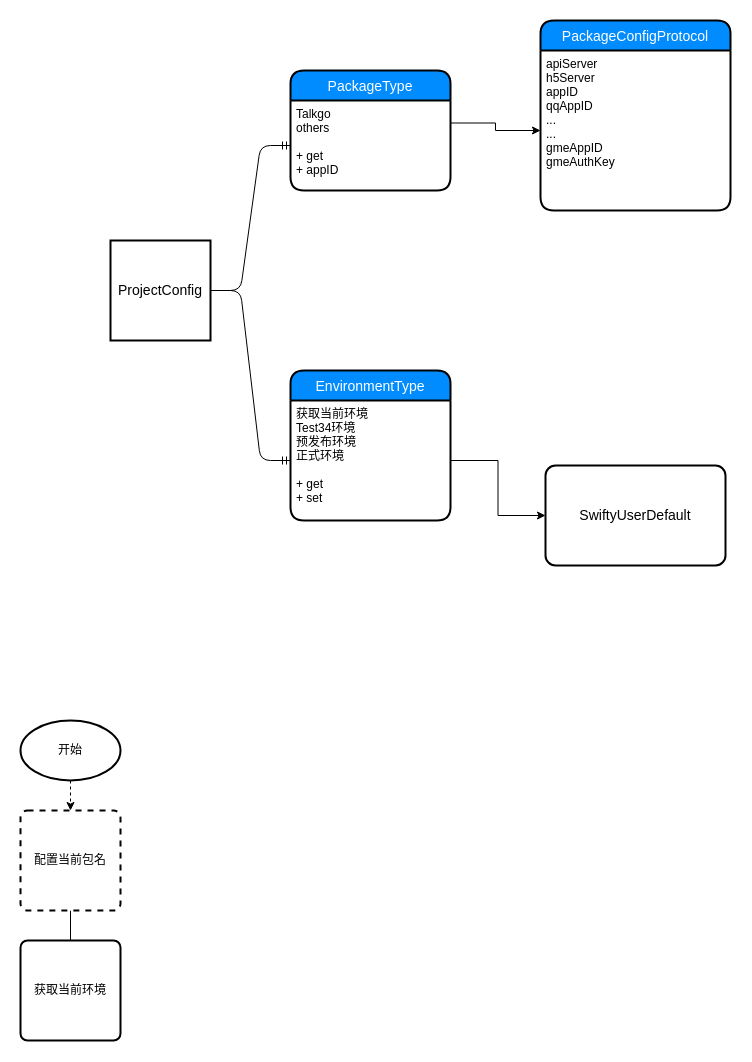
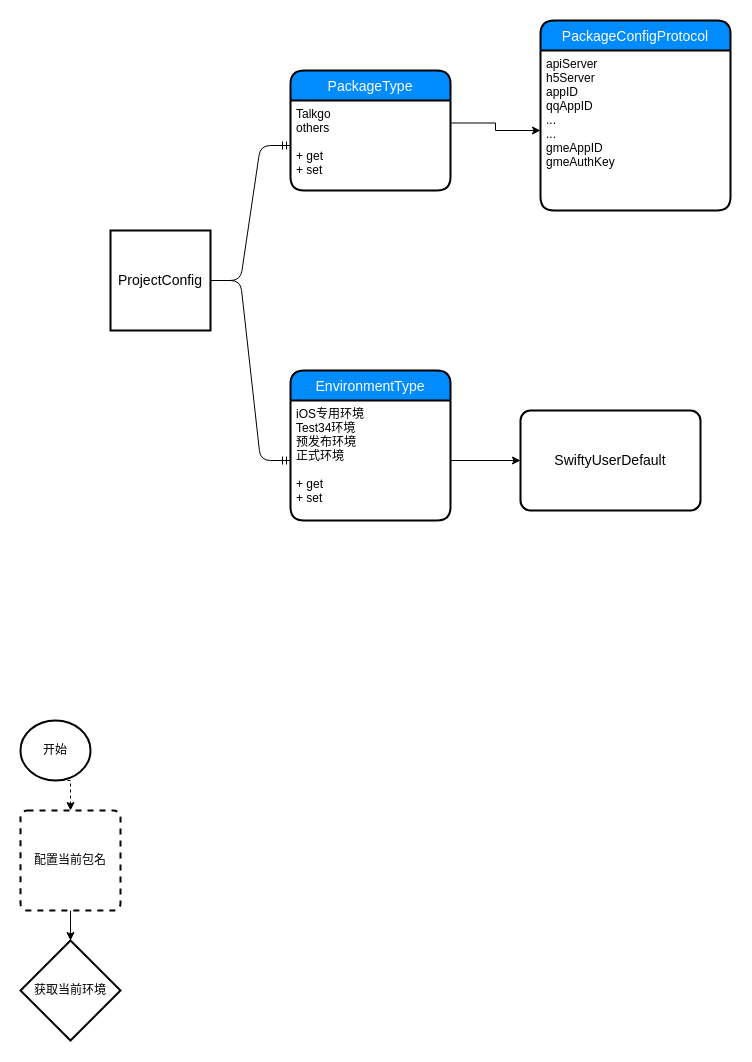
(315, 114) -> (315, 114)
(161, 291) -> (161, 281)
(332, 414) -> (329, 414)
(636, 516) -> (611, 461)
(71, 751) -> (56, 751)
(71, 936) -> (71, 932)
(71, 991) -> (71, 991)
